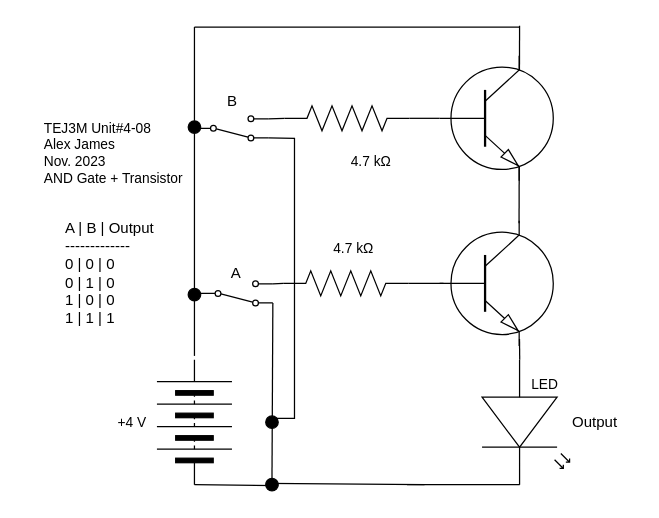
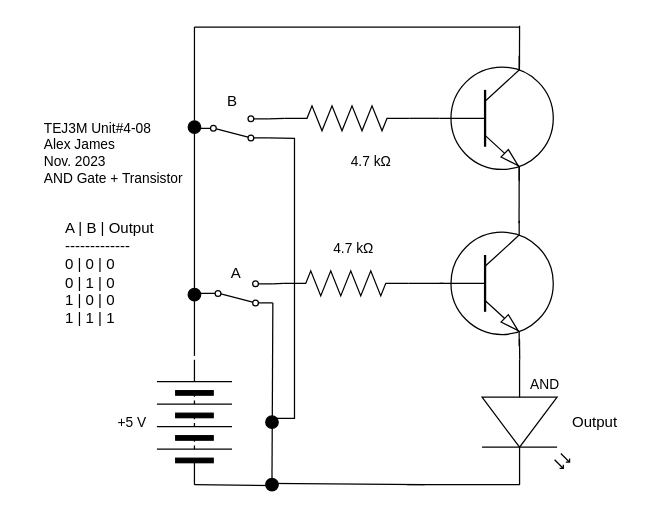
(545, 384) -> (545, 384)
(133, 422) -> (133, 422)
